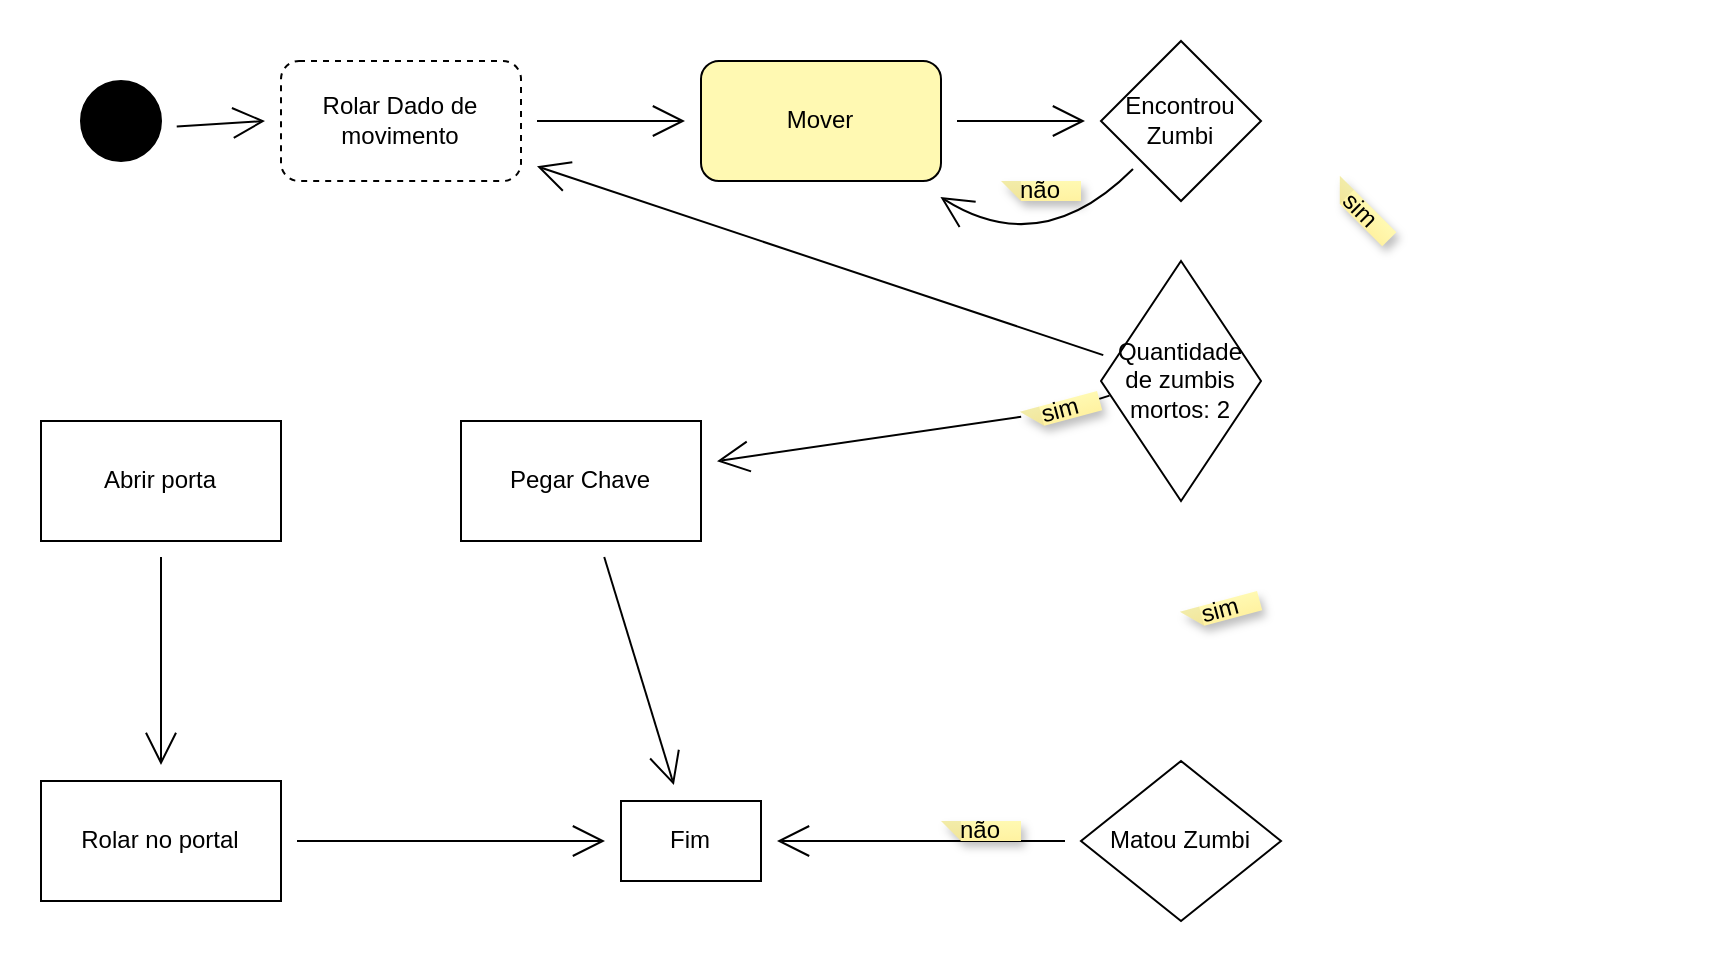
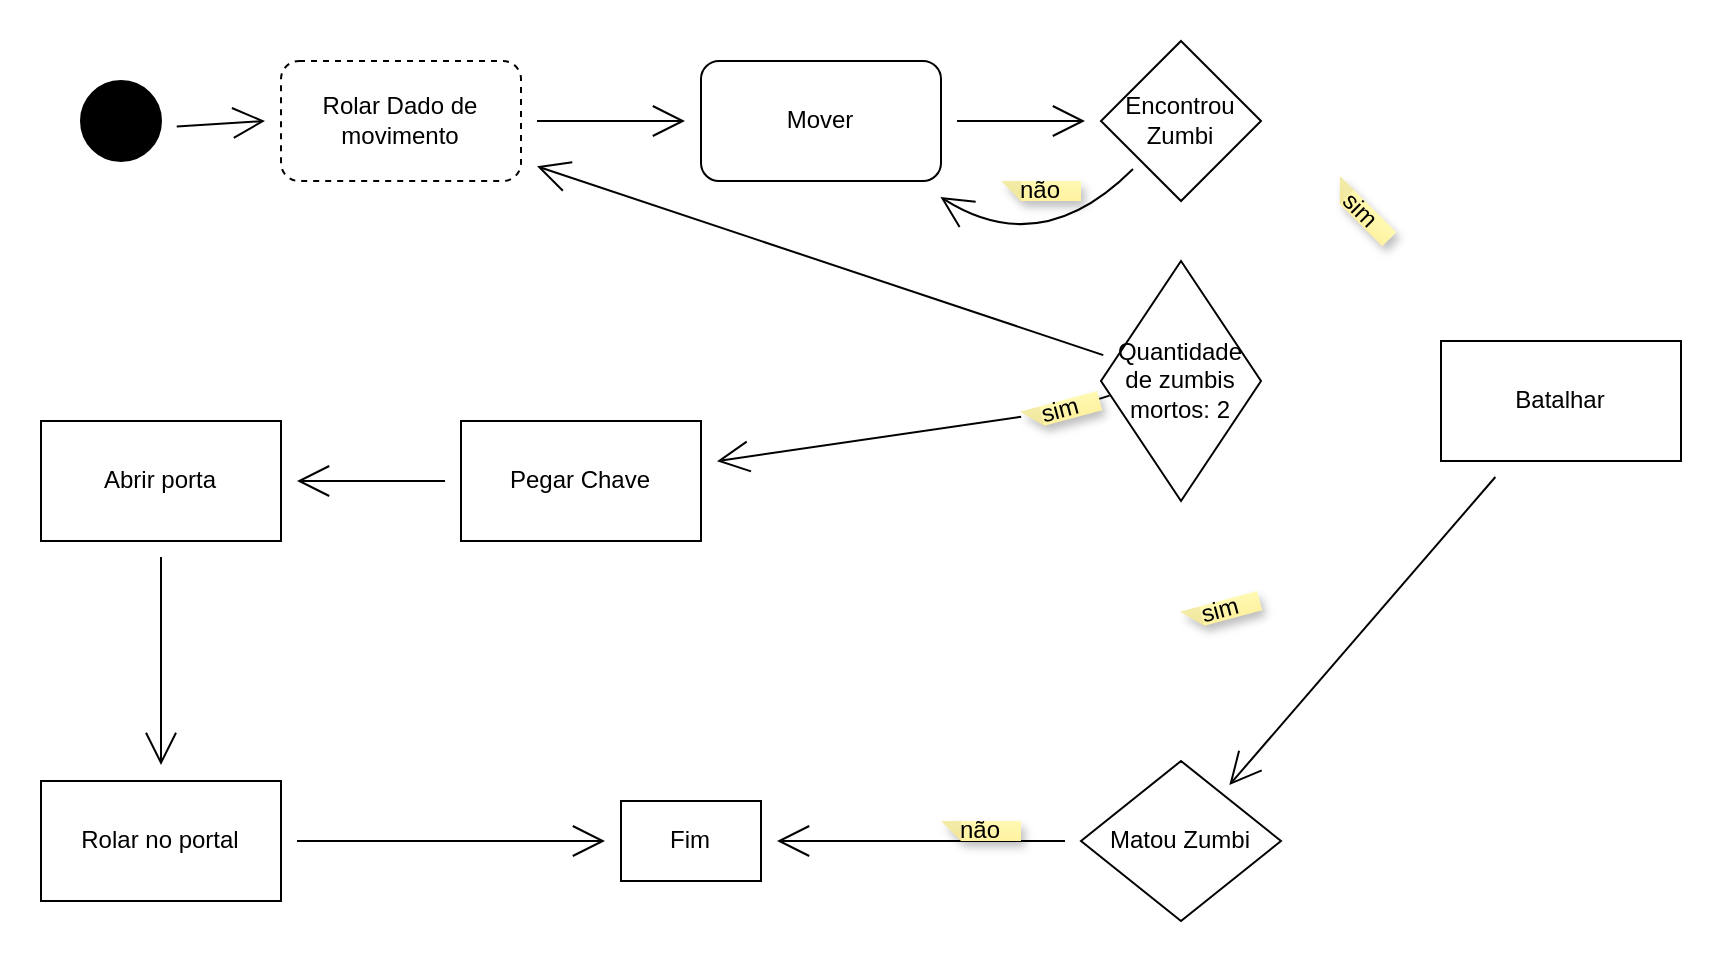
(821, 121) -> (821, 121)
none -> (1561, 401)
none -> (1364, 629)
(639, 669) -> (373, 481)
